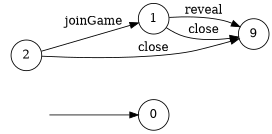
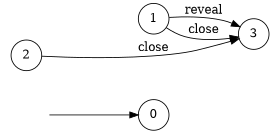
(254, 34) -> (254, 34)
(86, 38) -> none
